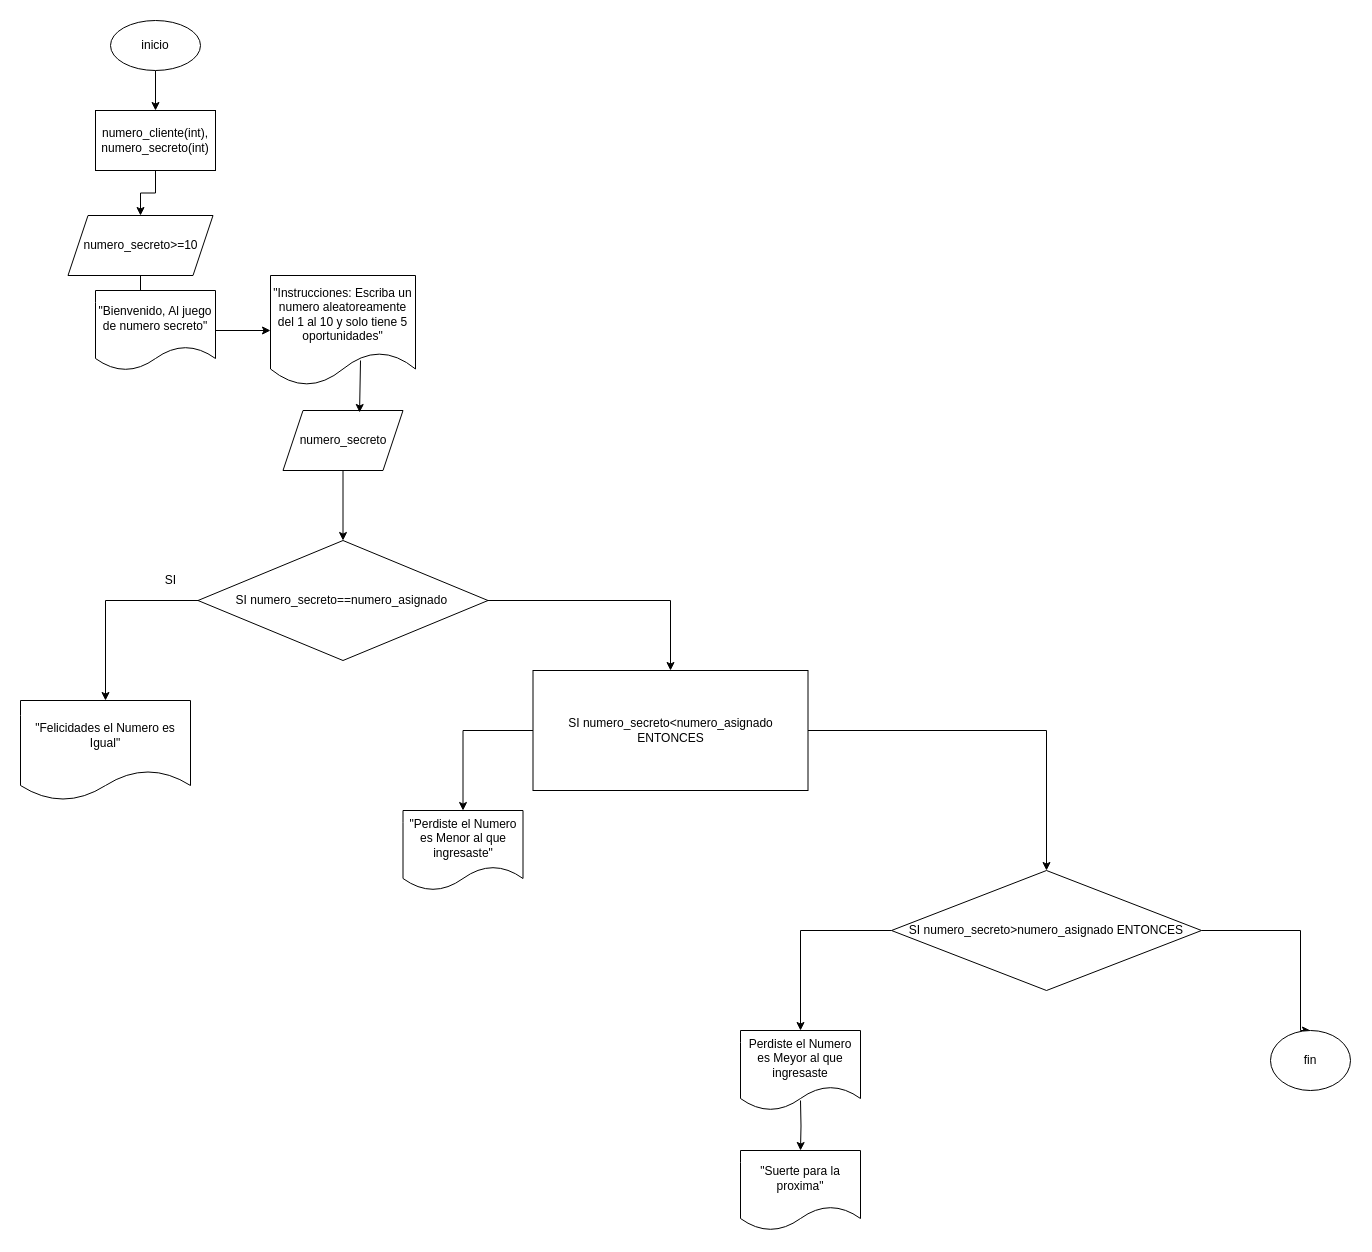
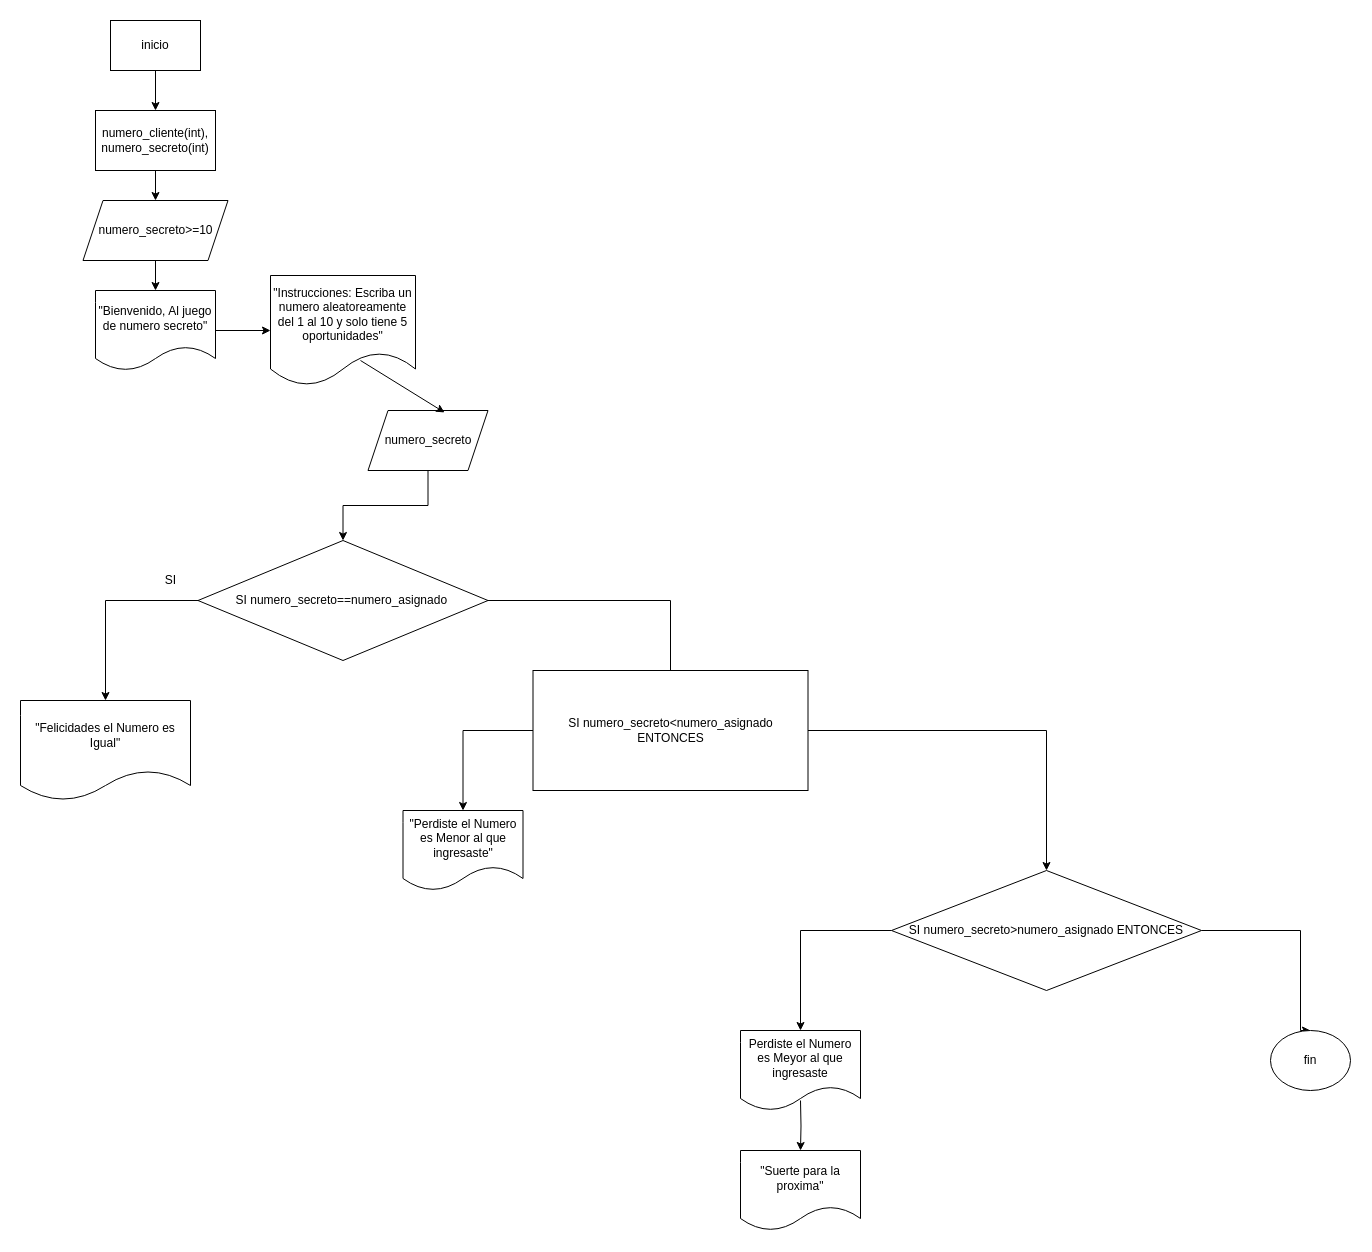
(156, 46) -> (156, 46)
(141, 246) -> (156, 231)
(343, 441) -> (428, 441)
(671, 662) -> (671, 665)
